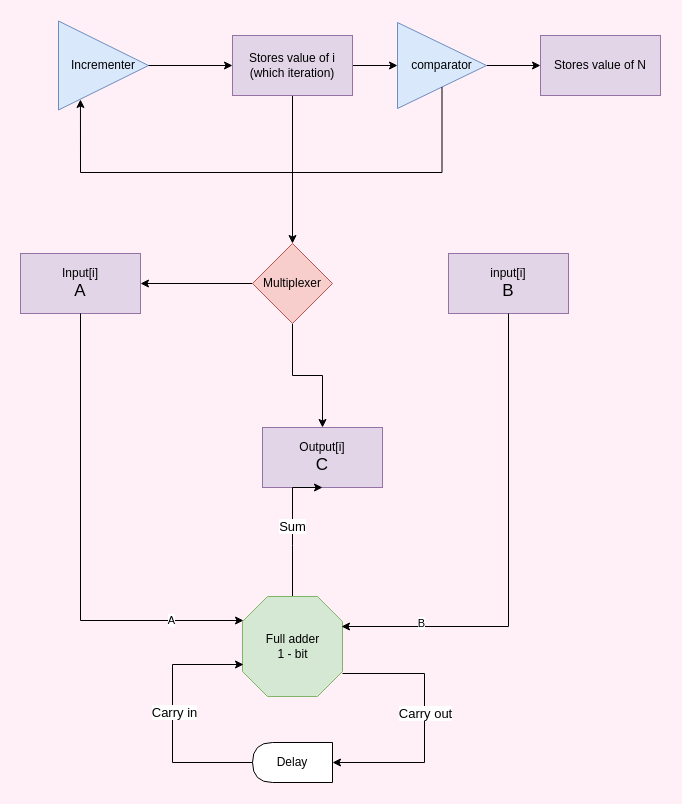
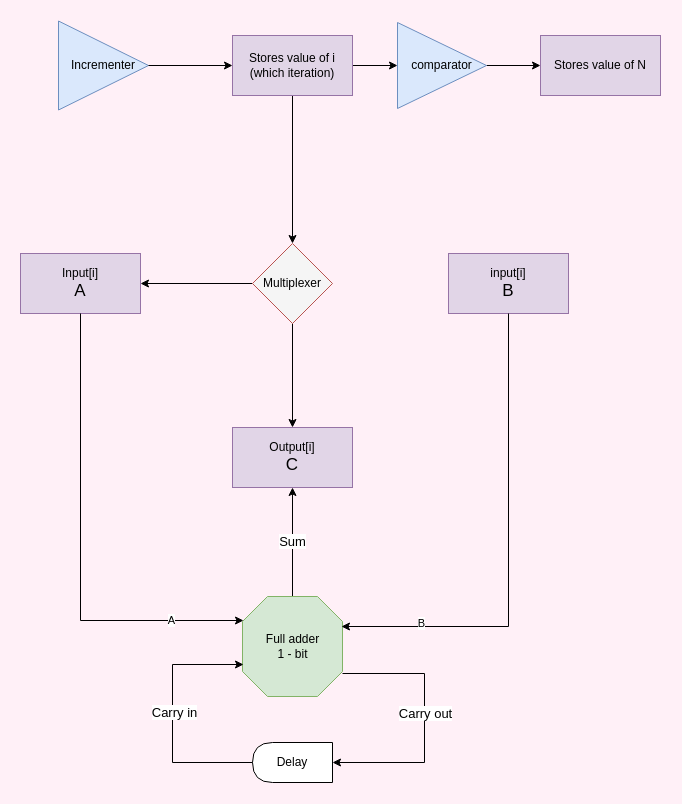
(271, 173) -> none
(293, 284) -> (293, 284)
(323, 458) -> (293, 458)
